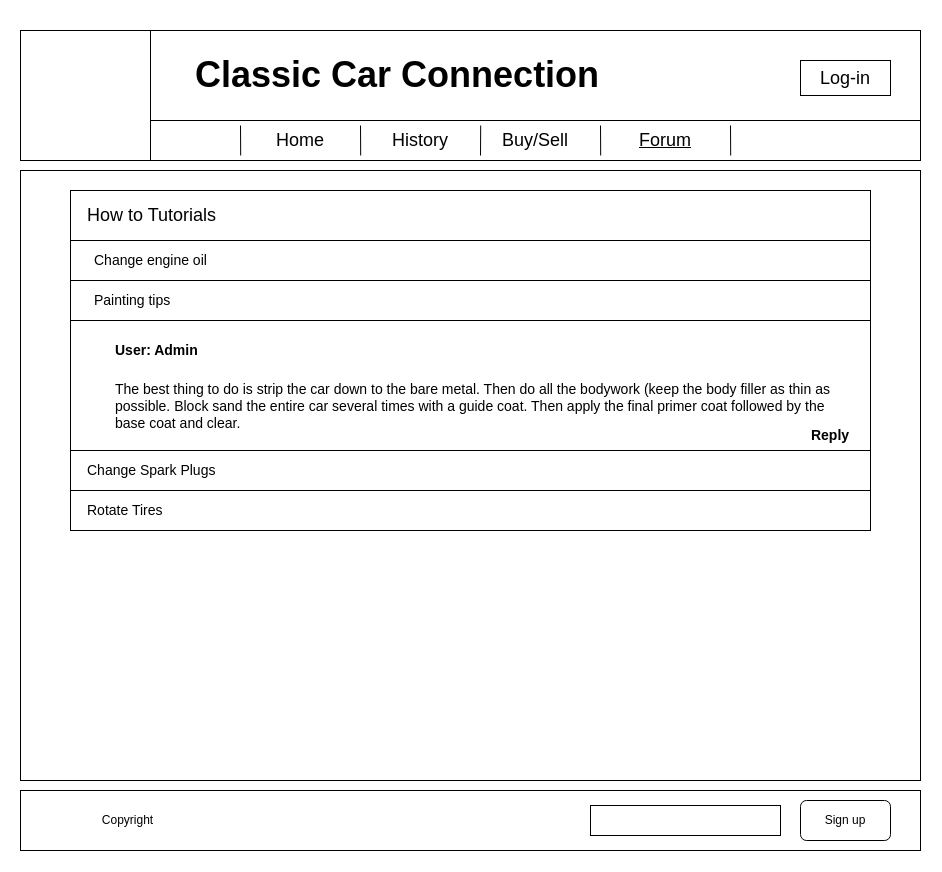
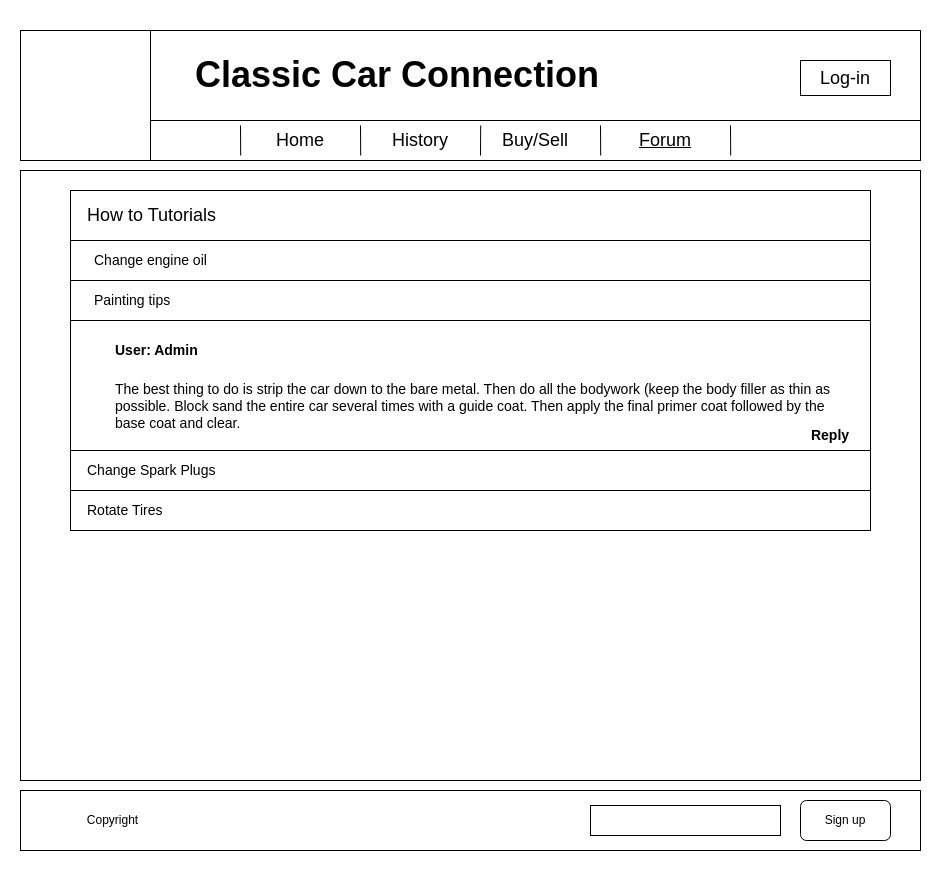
(128, 821) -> (113, 821)
